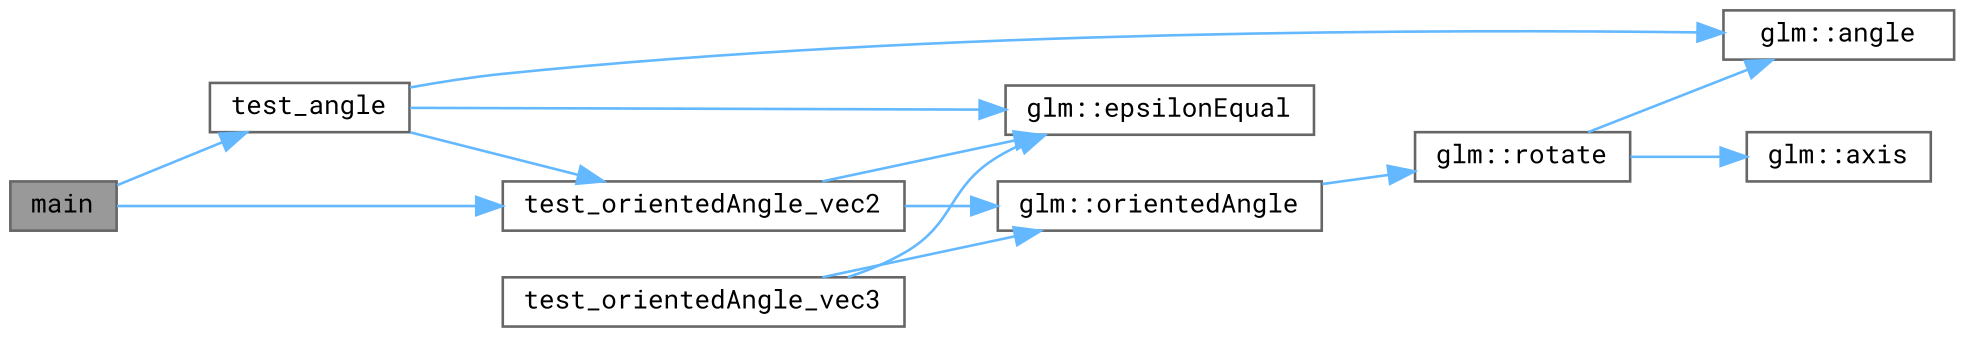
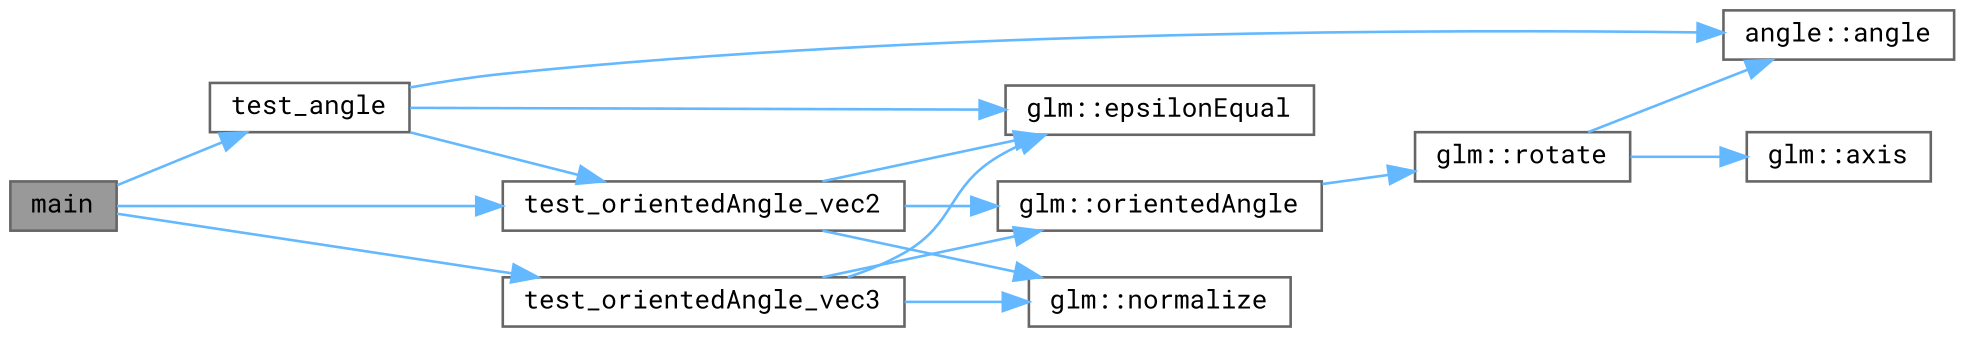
(1839, 35) -> (1839, 35)
none -> (315, 244)
none -> (1160, 302)
